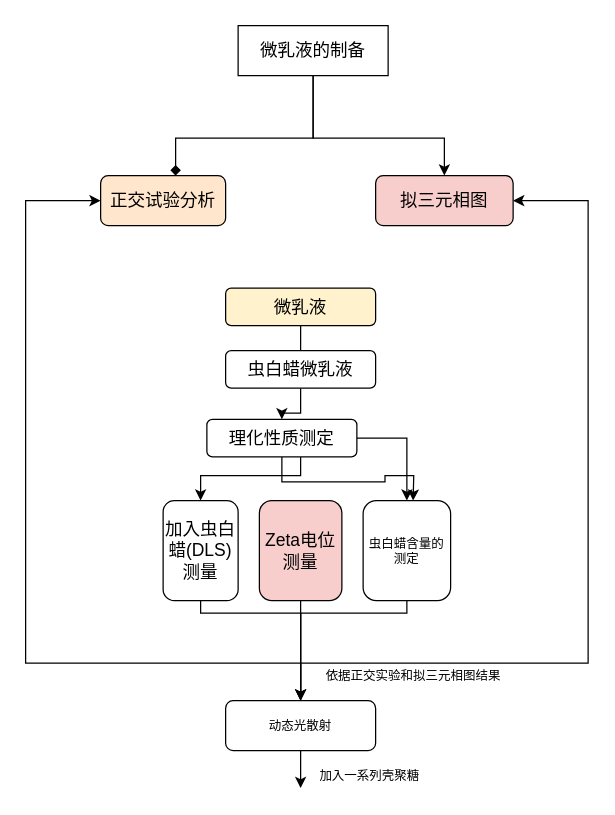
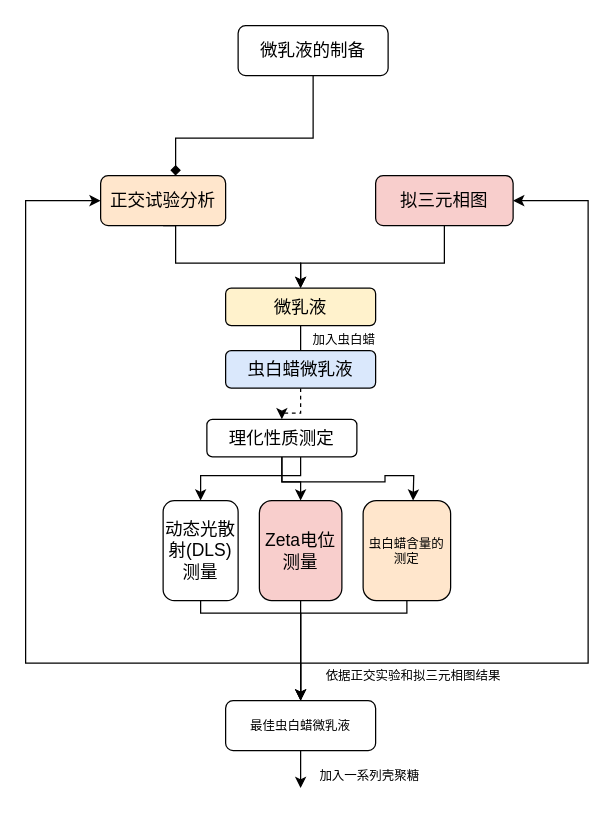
(313, 51) -> (313, 51)
(394, 138) -> none
none -> (217, 263)
none -> (392, 263)
none -> (344, 338)
(301, 369) -> (301, 369)
(301, 408) -> (301, 408)
(407, 440) -> (301, 488)
(201, 551) -> (201, 551)
(407, 551) -> (407, 551)
(301, 726) -> (301, 726)
